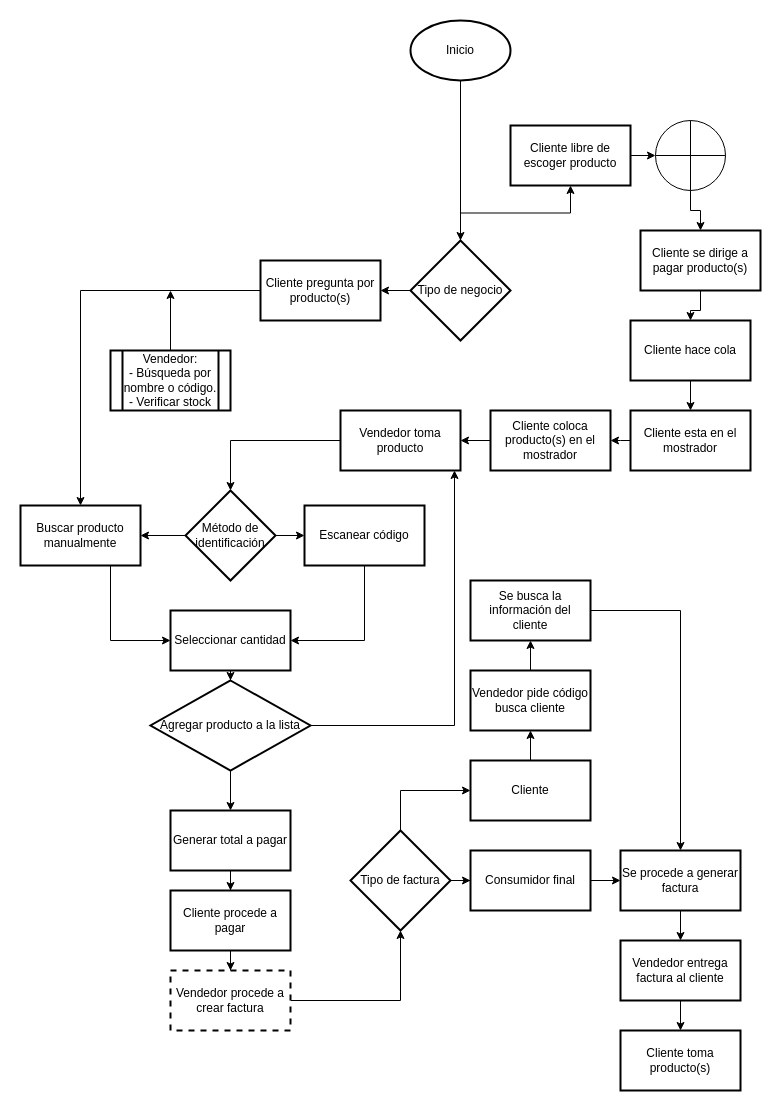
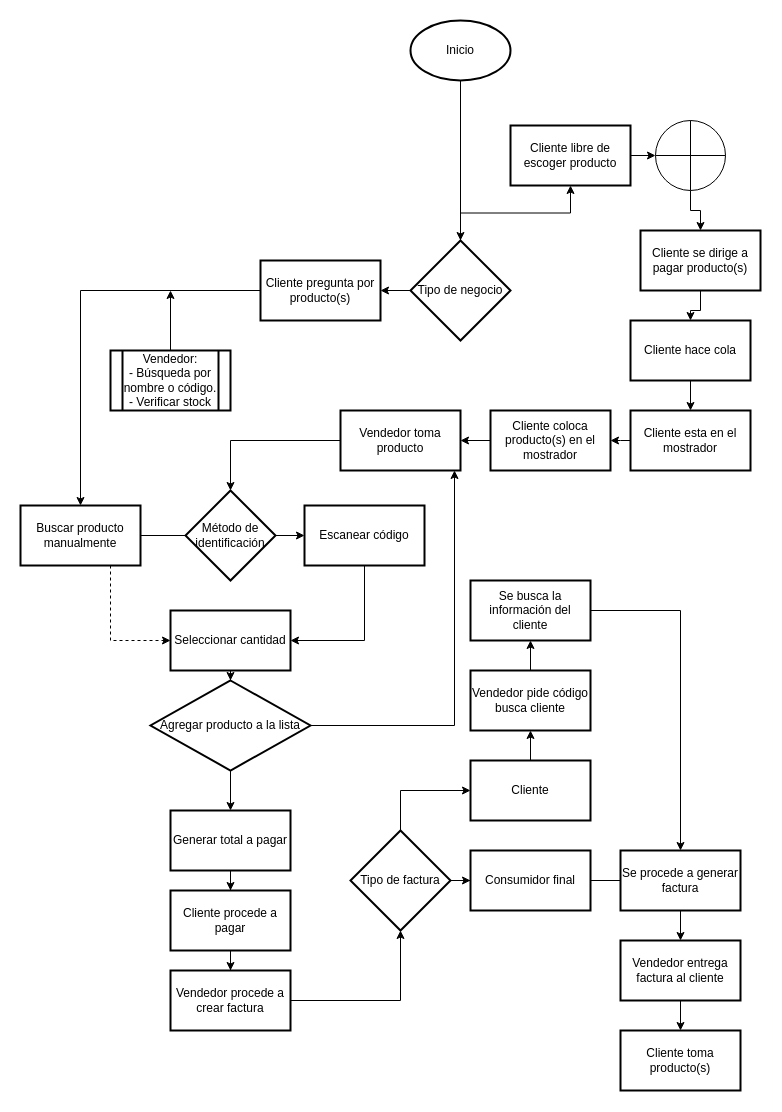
(149, 536) -> (147, 536)
(111, 629) -> (111, 629)
(612, 881) -> (615, 881)
(231, 1001) -> (231, 1001)
